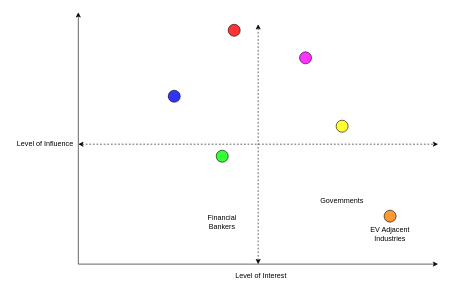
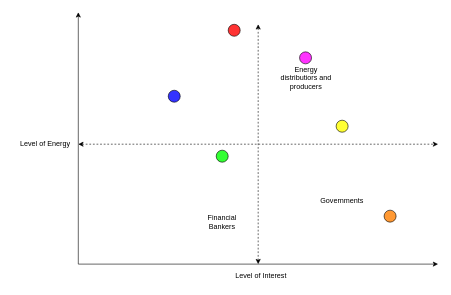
none -> (306, 78)
(45, 144) -> (45, 144)
(390, 234) -> none
